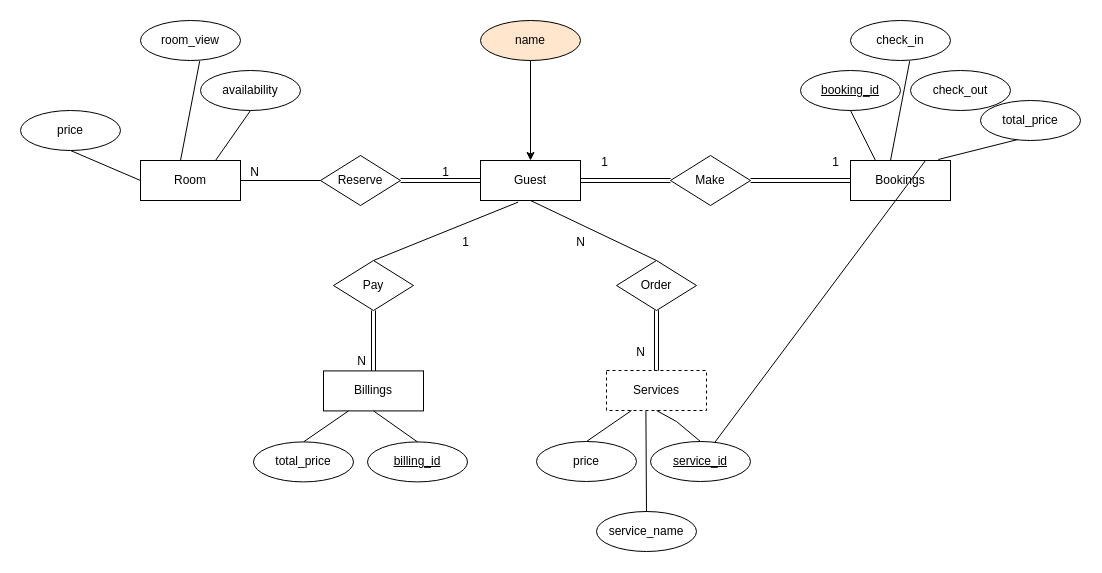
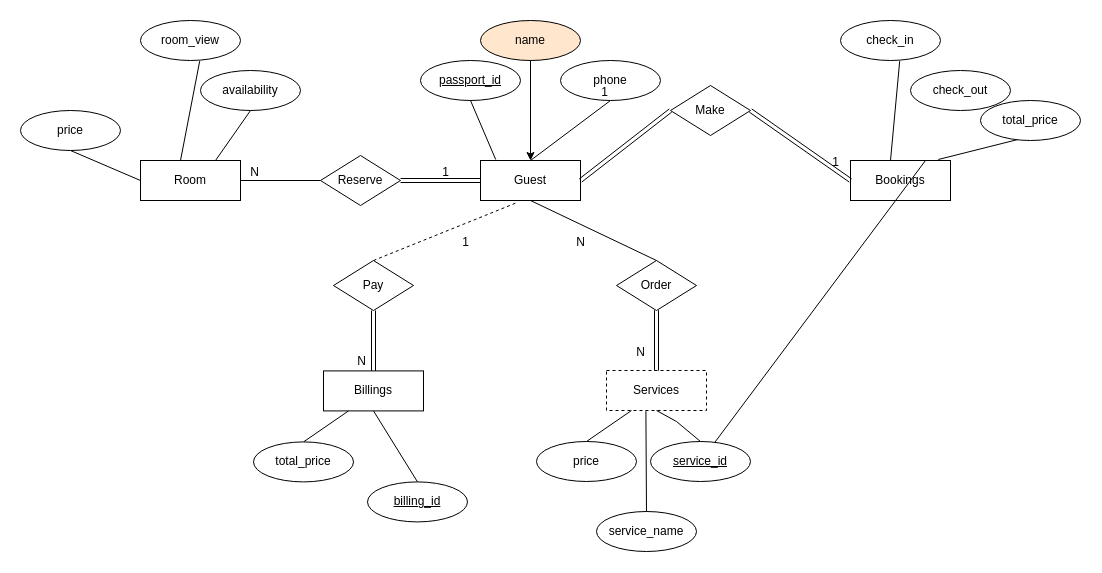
(901, 41) -> (891, 41)
none -> (471, 81)
none -> (611, 81)
(851, 91) -> none
none -> (483, 130)
none -> (571, 131)
(863, 136) -> none
(711, 181) -> (711, 111)
(446, 231) -> (446, 231)
(418, 462) -> (418, 502)
